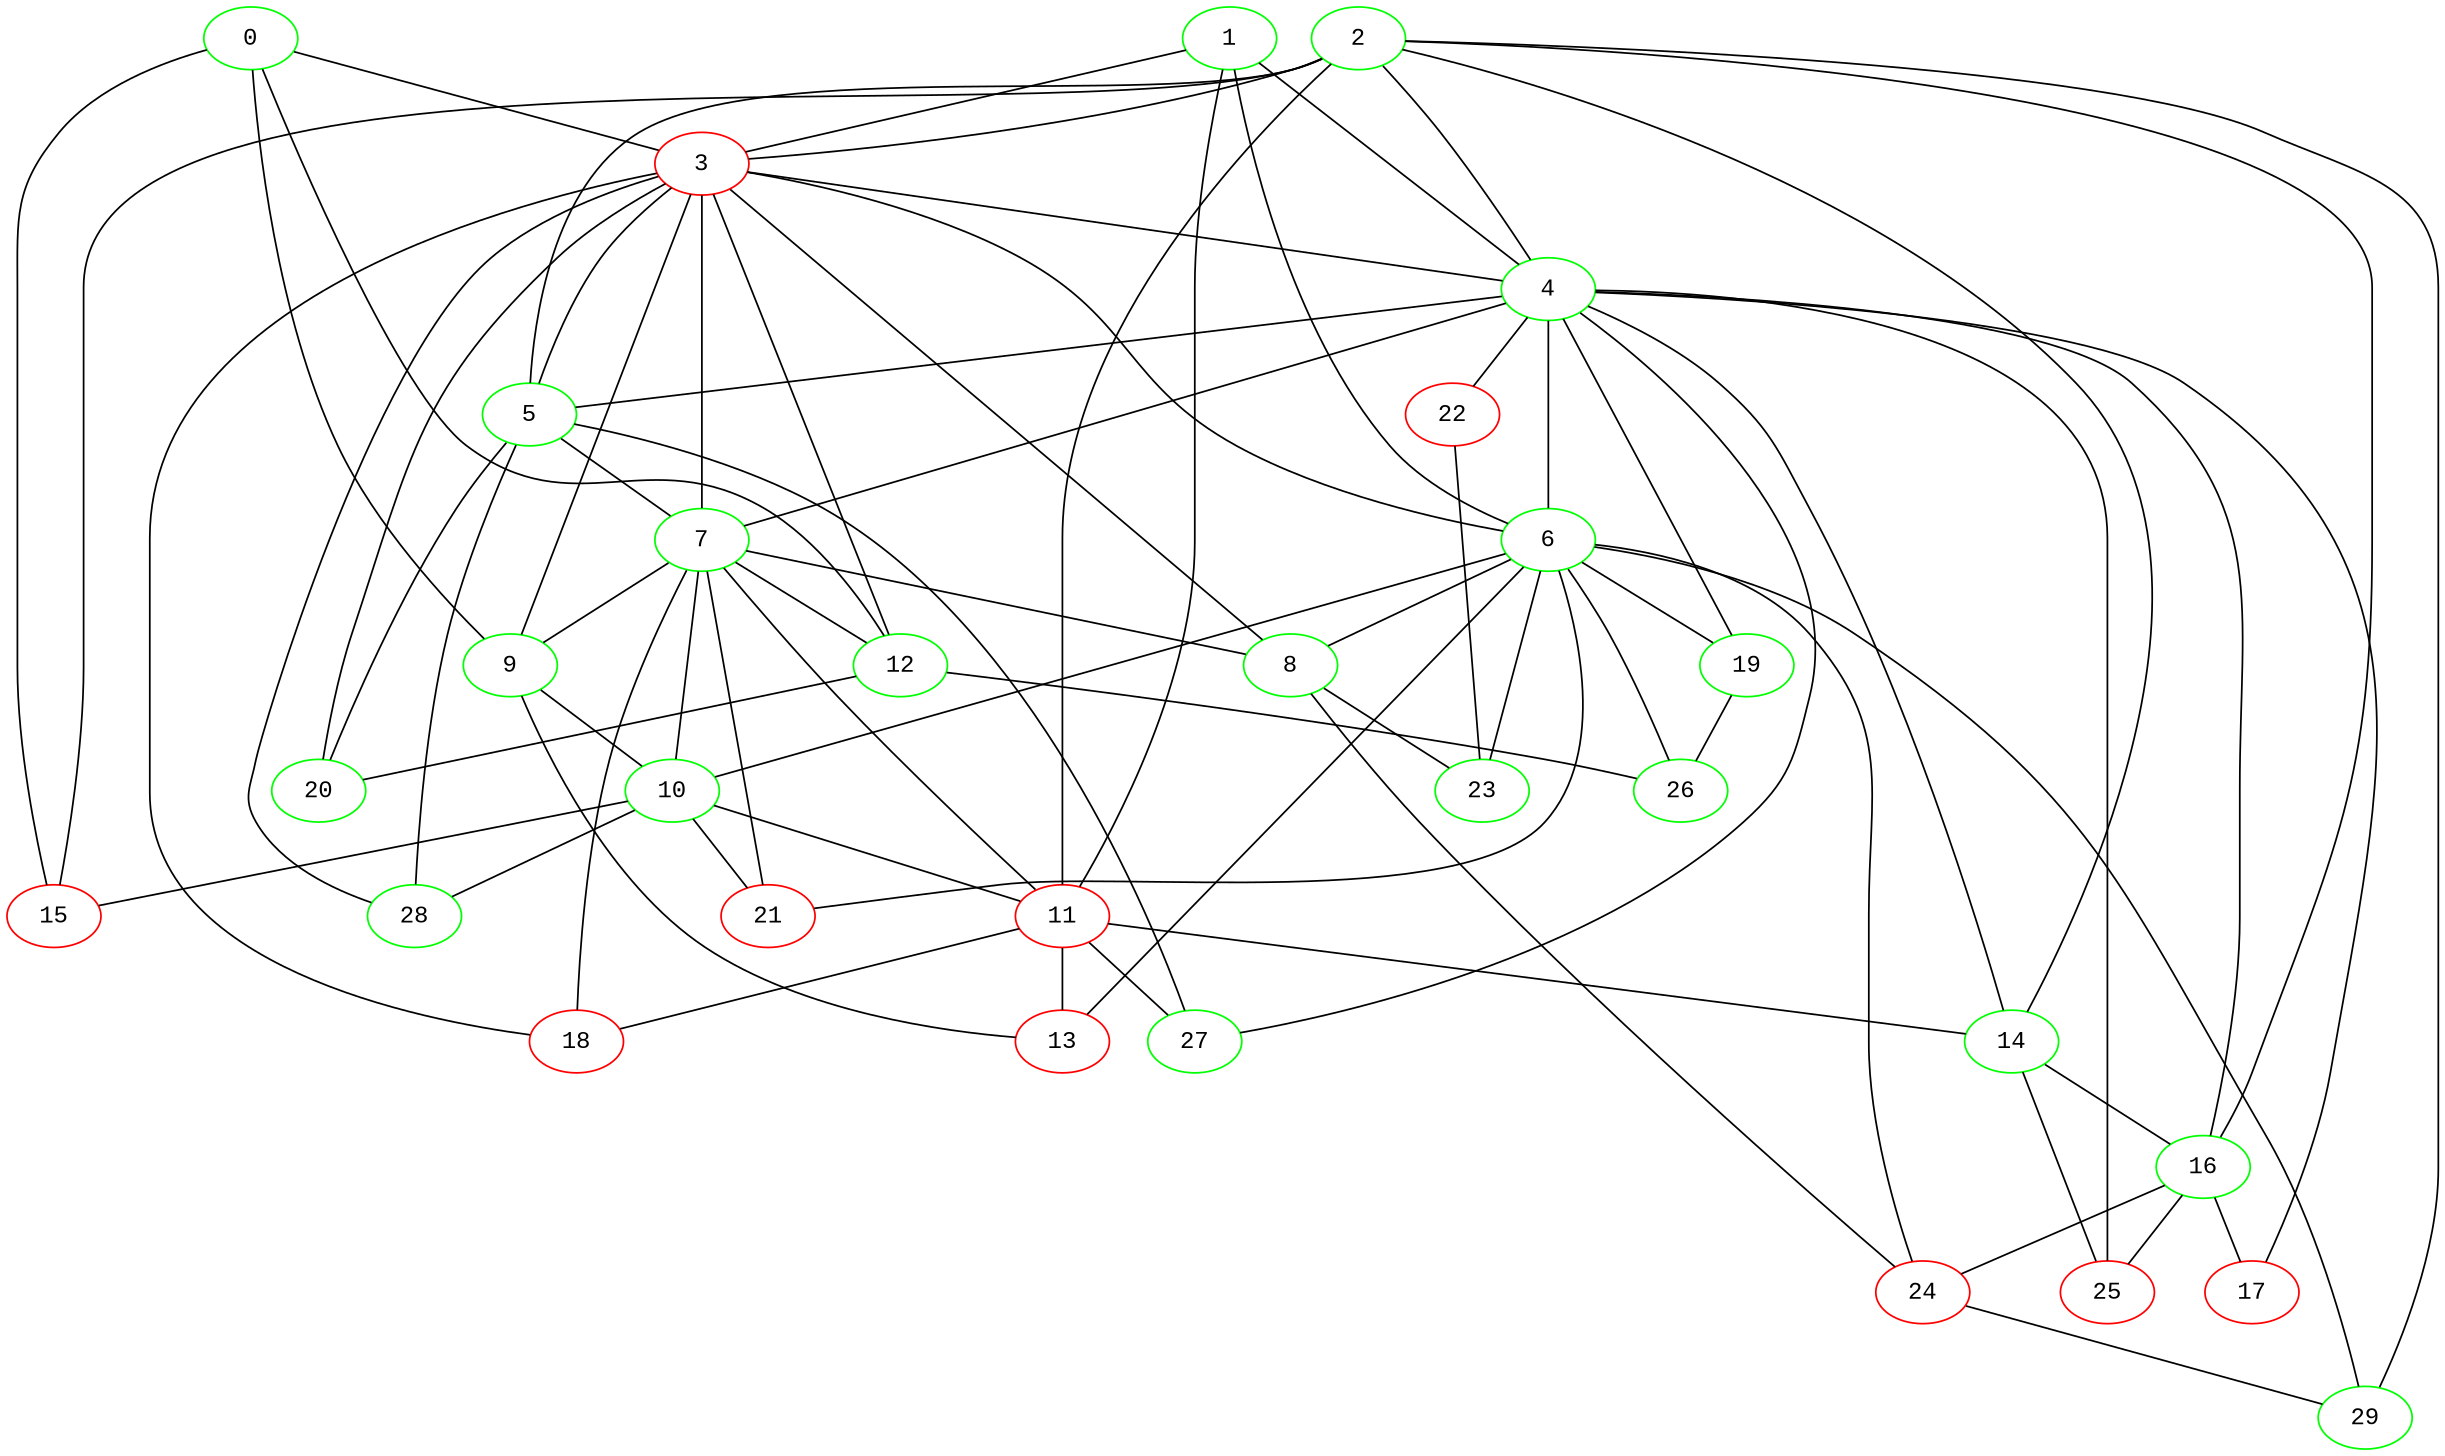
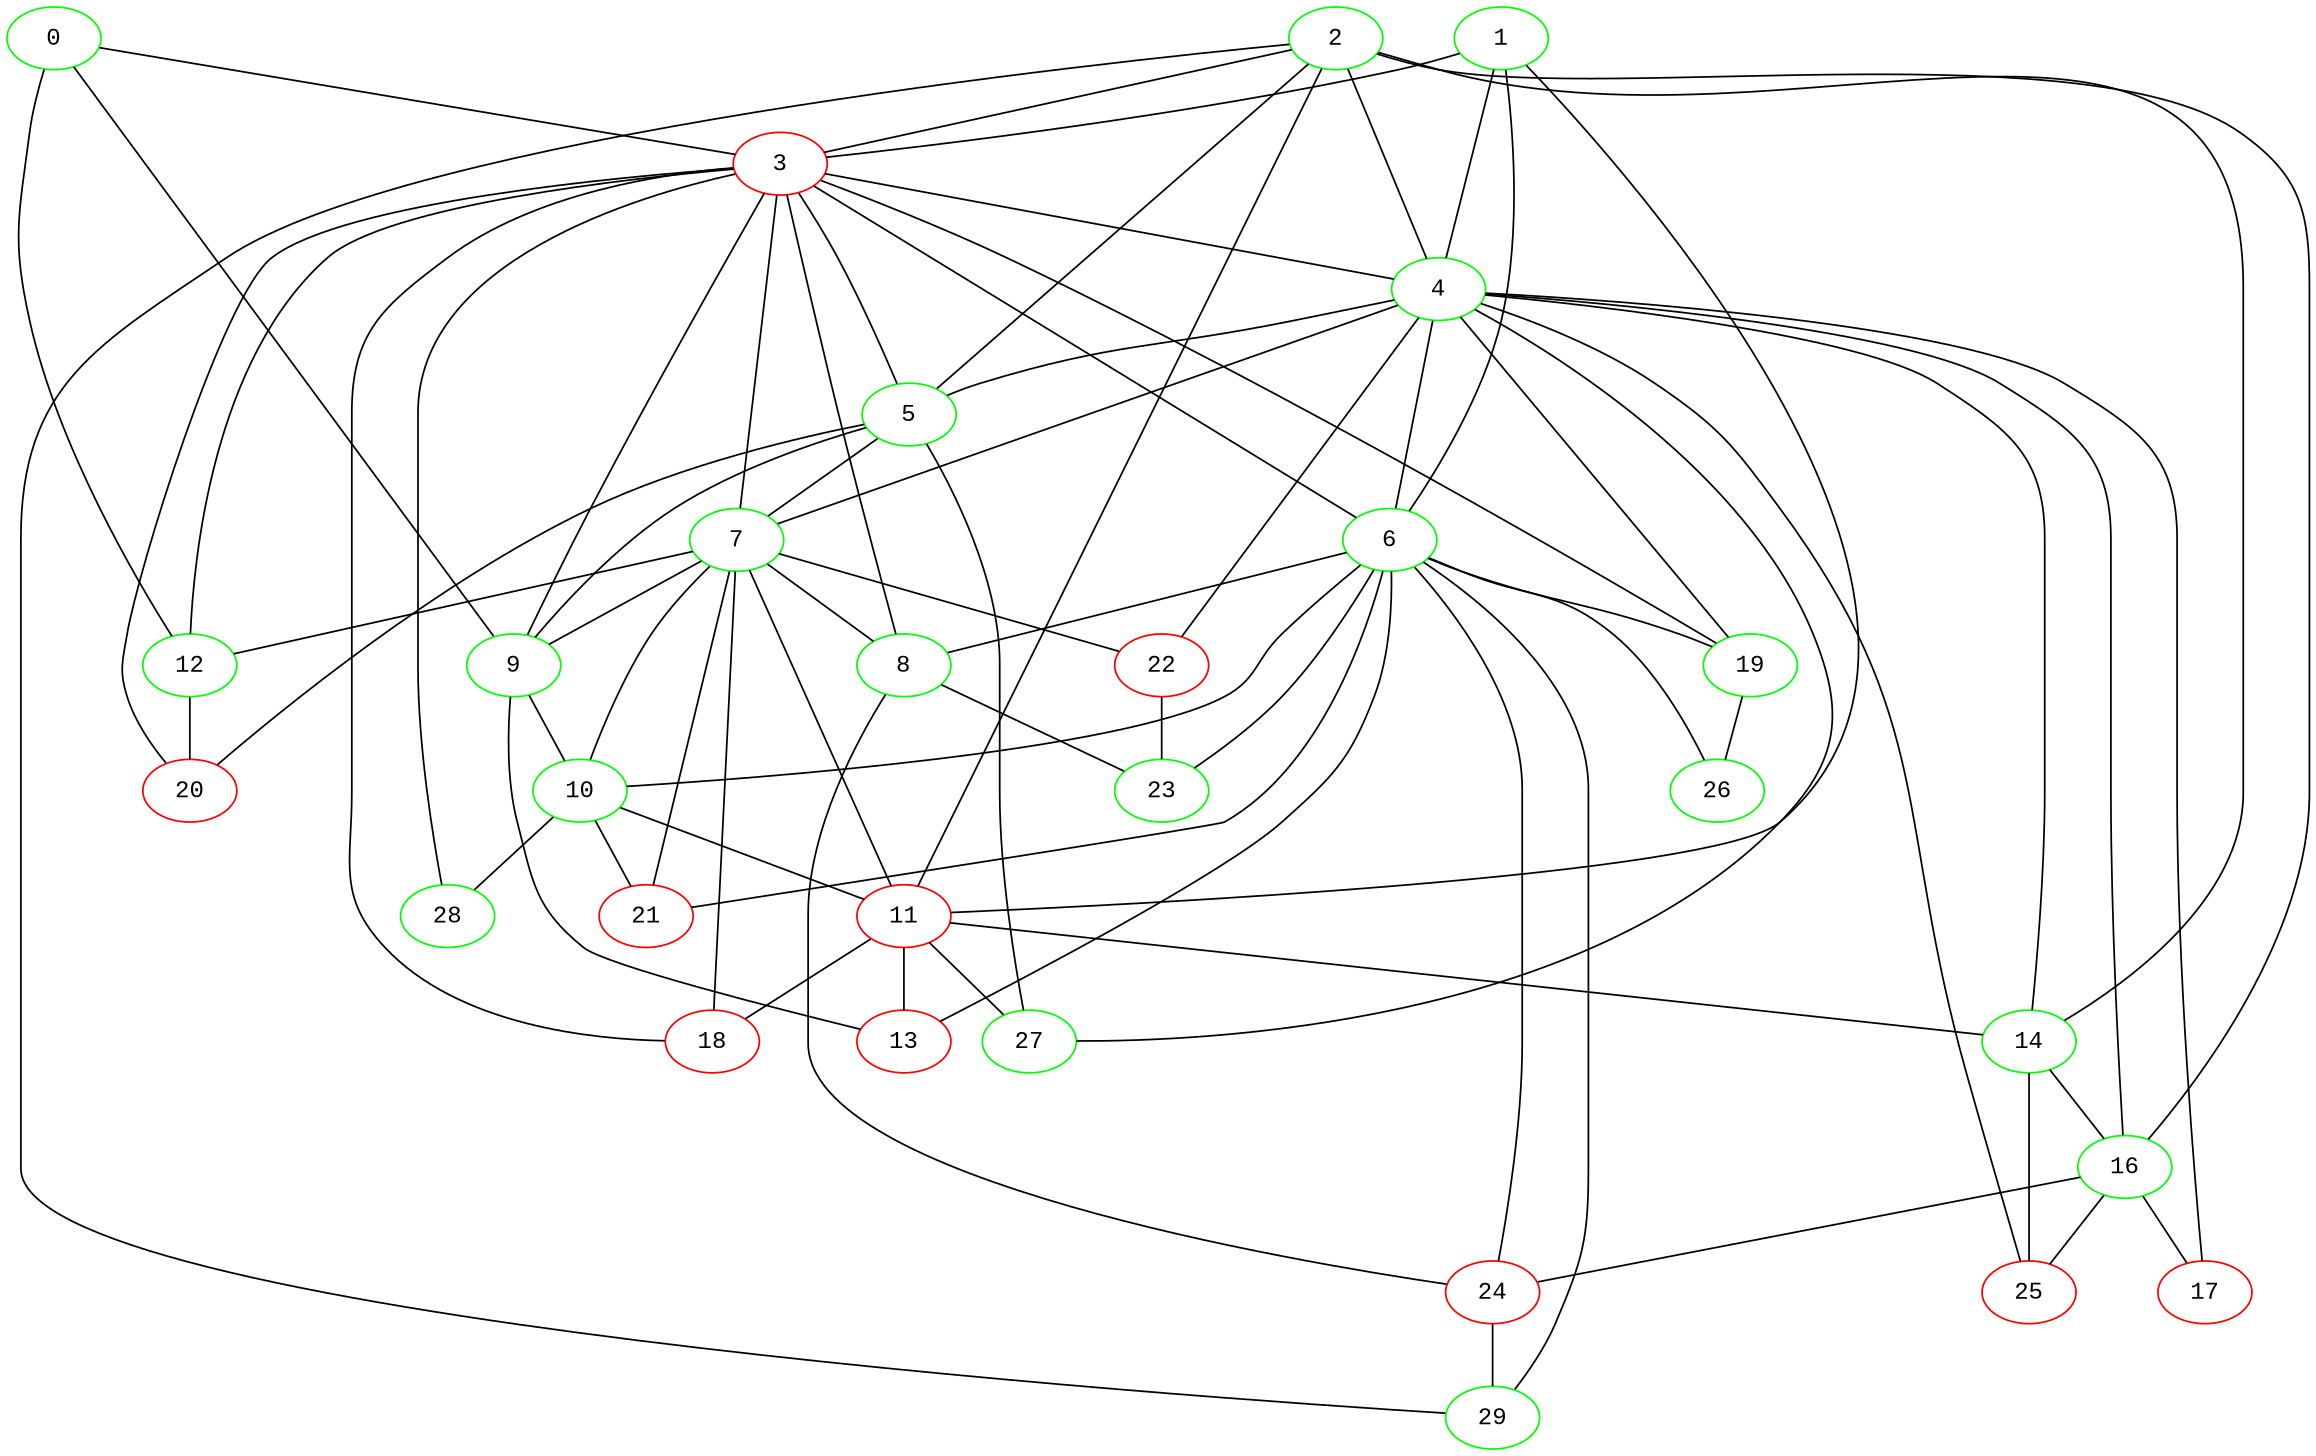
none -> (1277, 395)
none -> (949, 603)
(442, 659) -> (682, 504)
(1293, 719) -> none
(319, 791) -> (190, 791)
(54, 916) -> none
